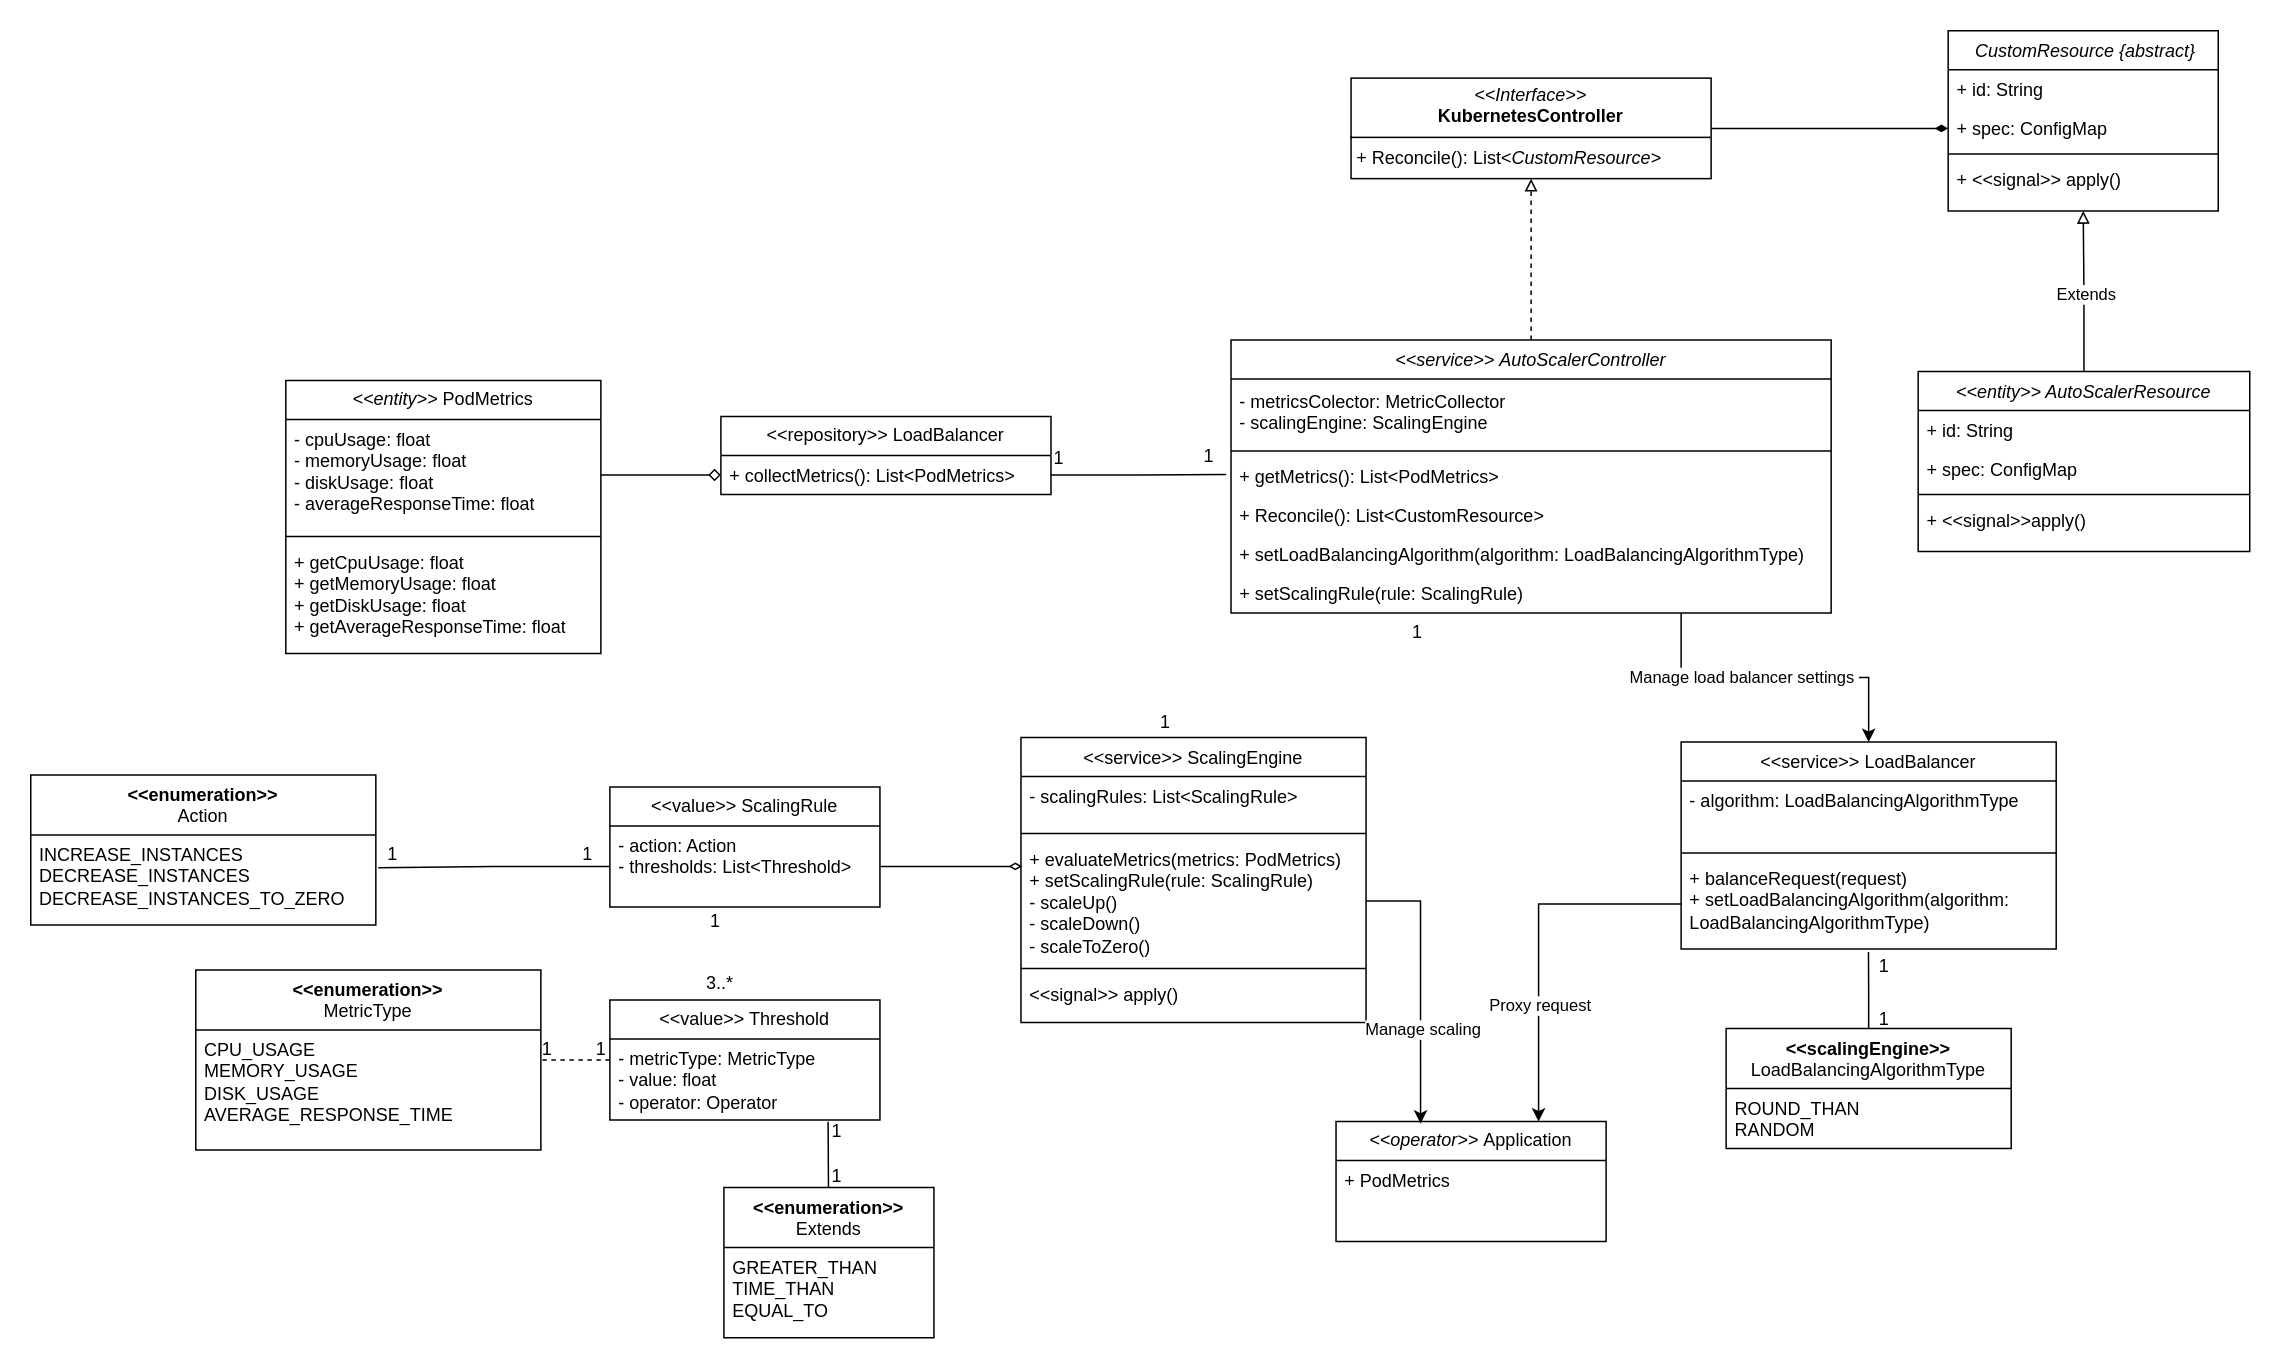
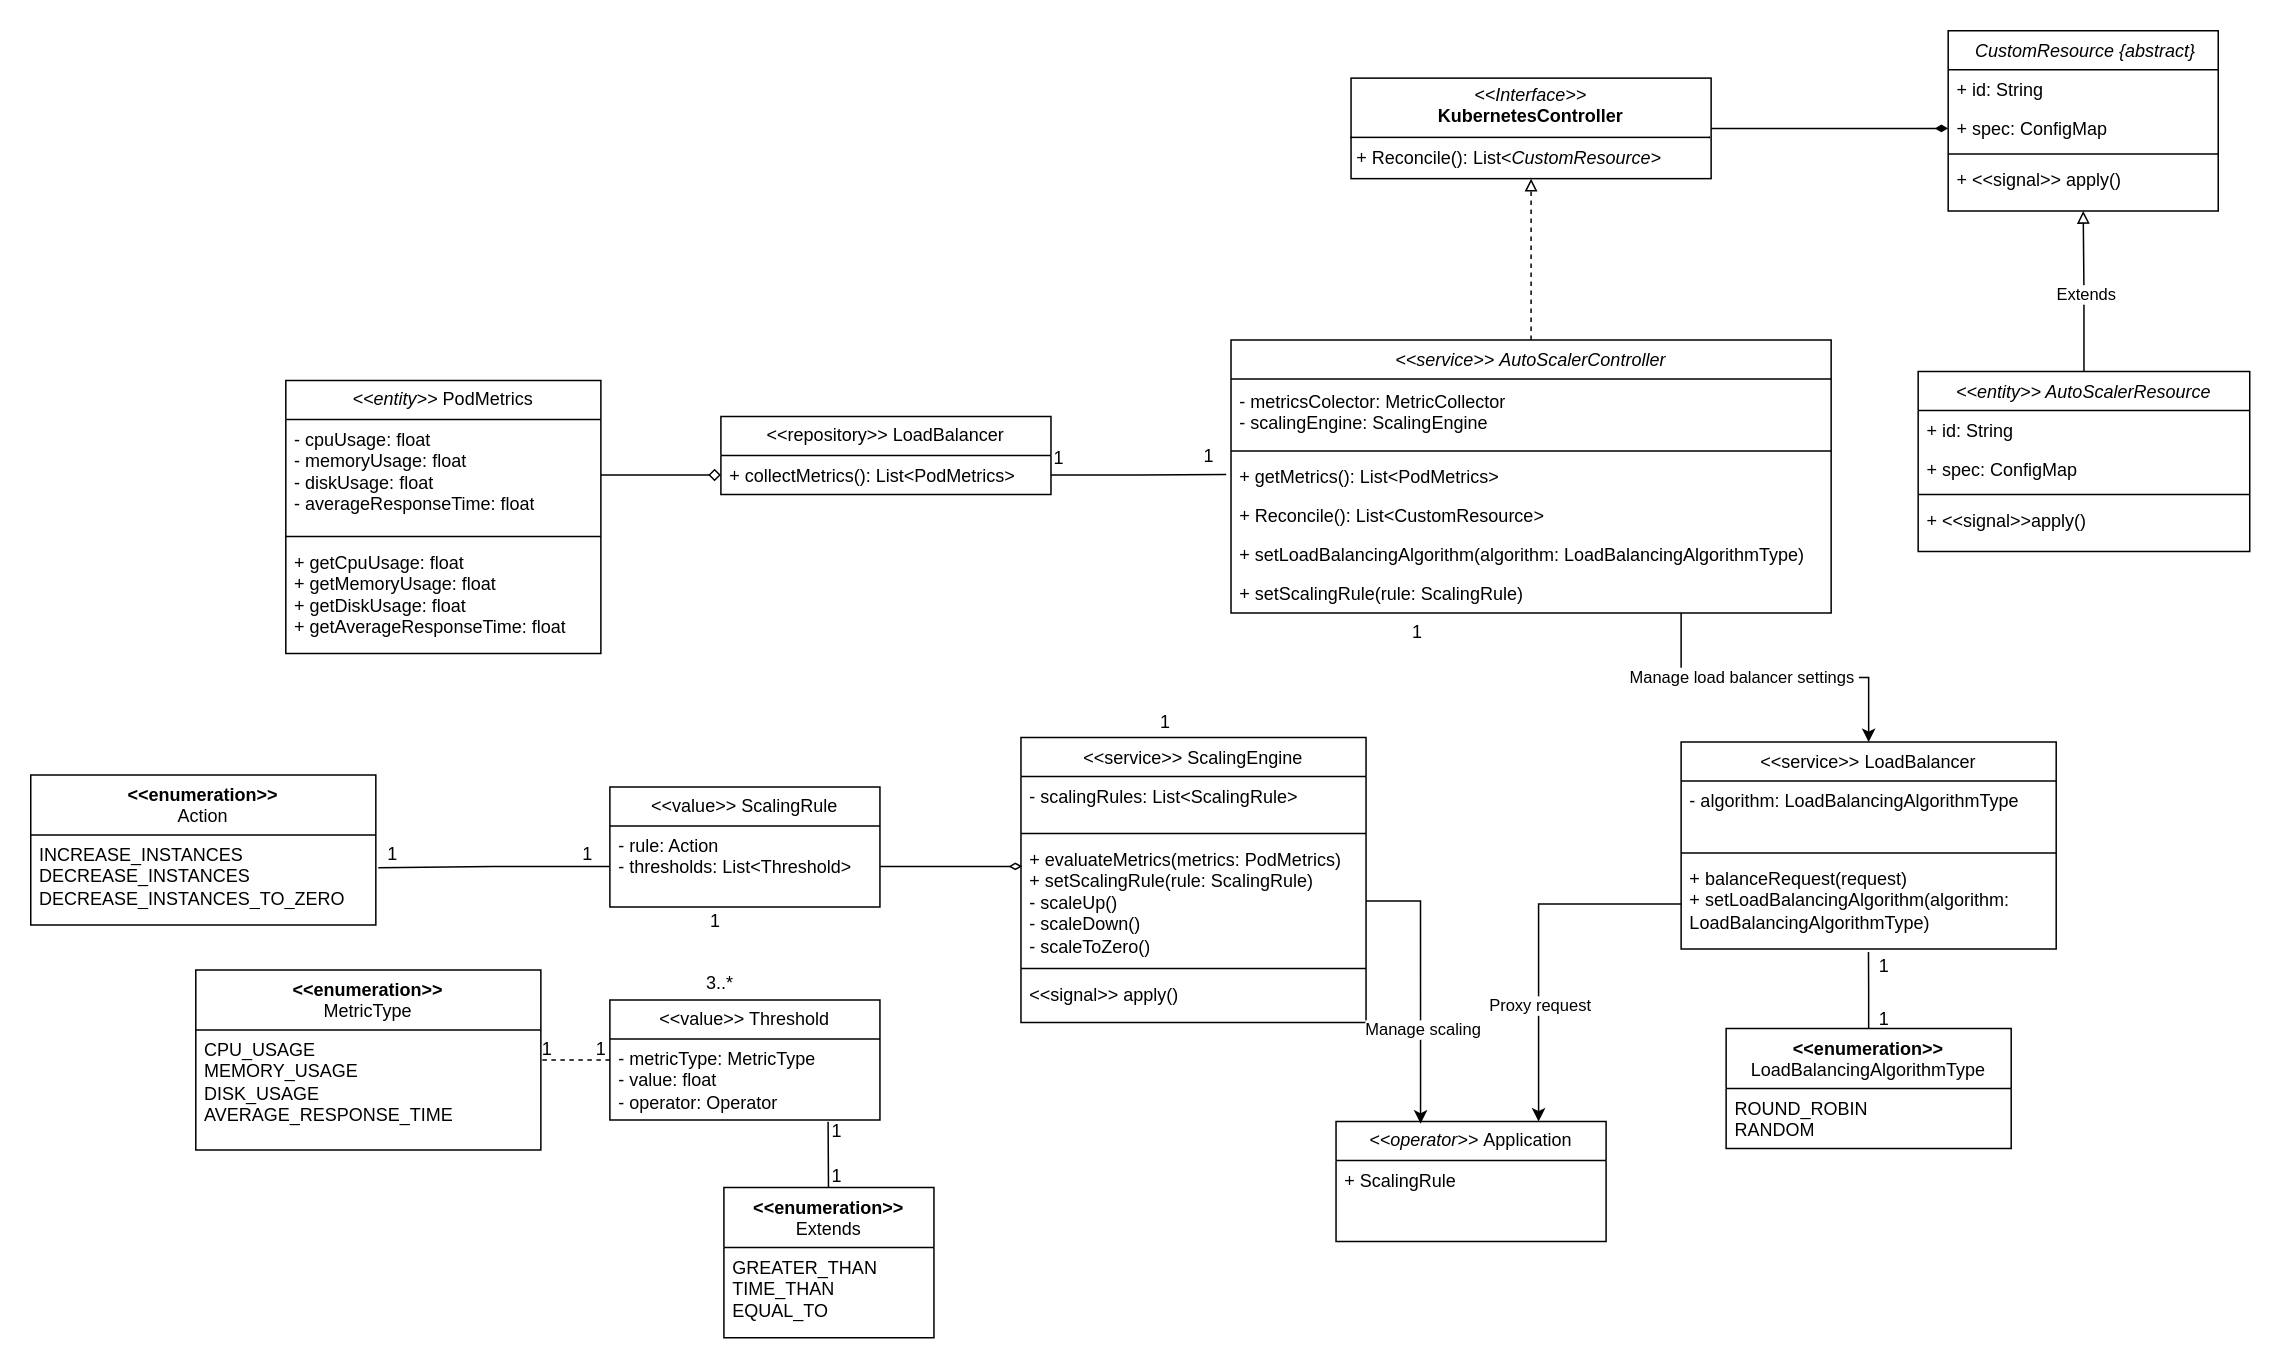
(746, 869) -> (746, 869)
(1868, 1060) -> (1868, 1060)
(1785, 1120) -> (1790, 1120)
(1401, 1182) -> (1401, 1182)
